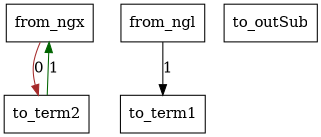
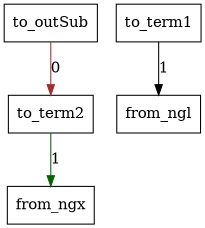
(34, 63) -> (51, 63)
(163, 63) -> (159, 63)
